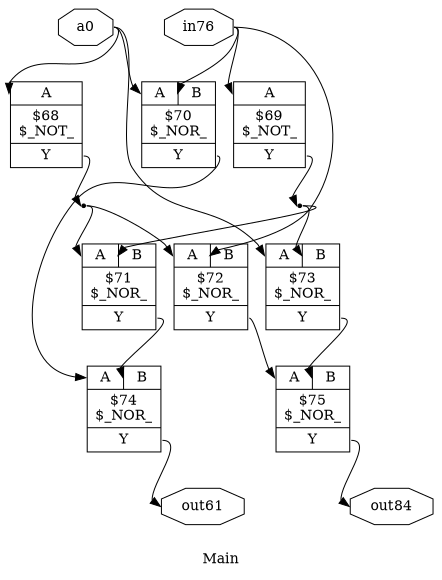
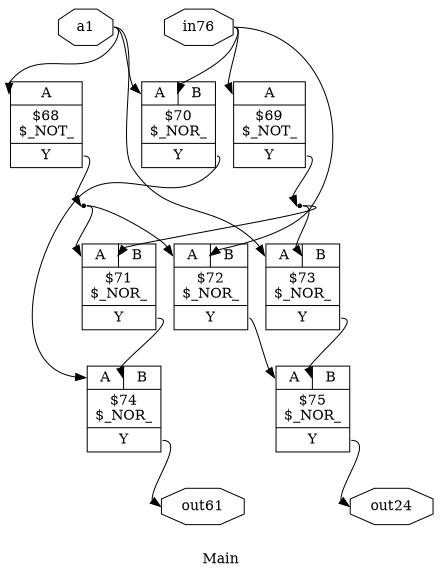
(86, 27) -> (86, 27)
(392, 506) -> (392, 506)
